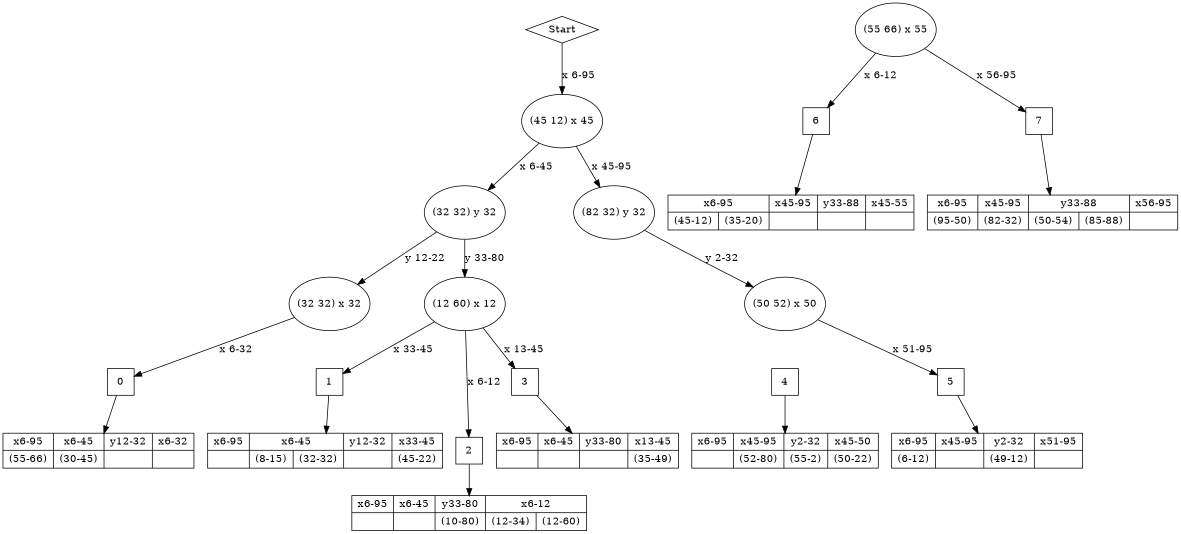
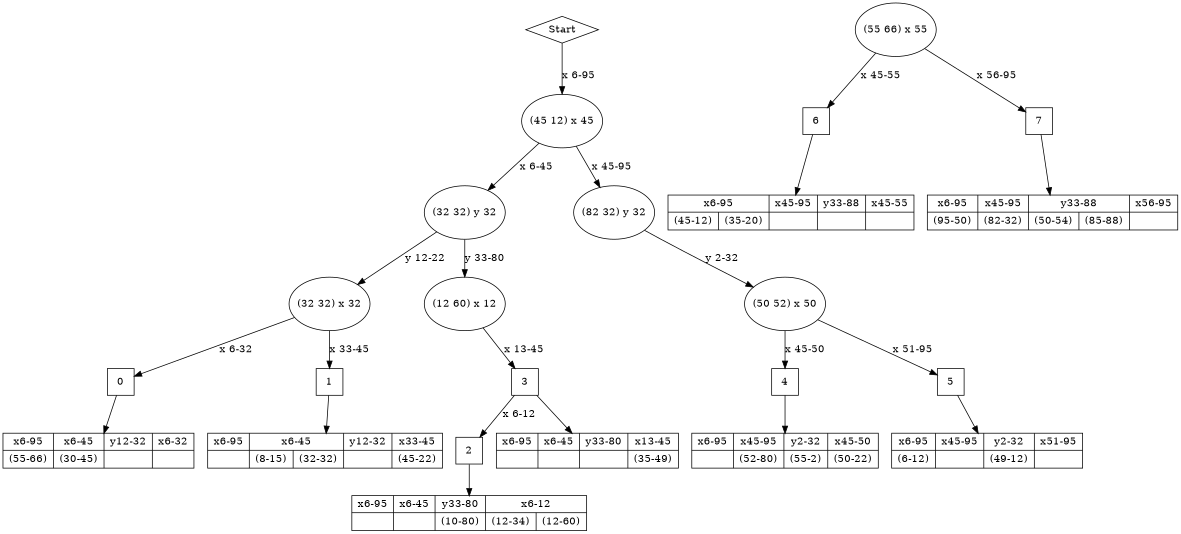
(881, 75) -> (881, 75)
(392, 346) -> (330, 346)
none -> (785, 346)
(467, 380) -> (500, 413)
